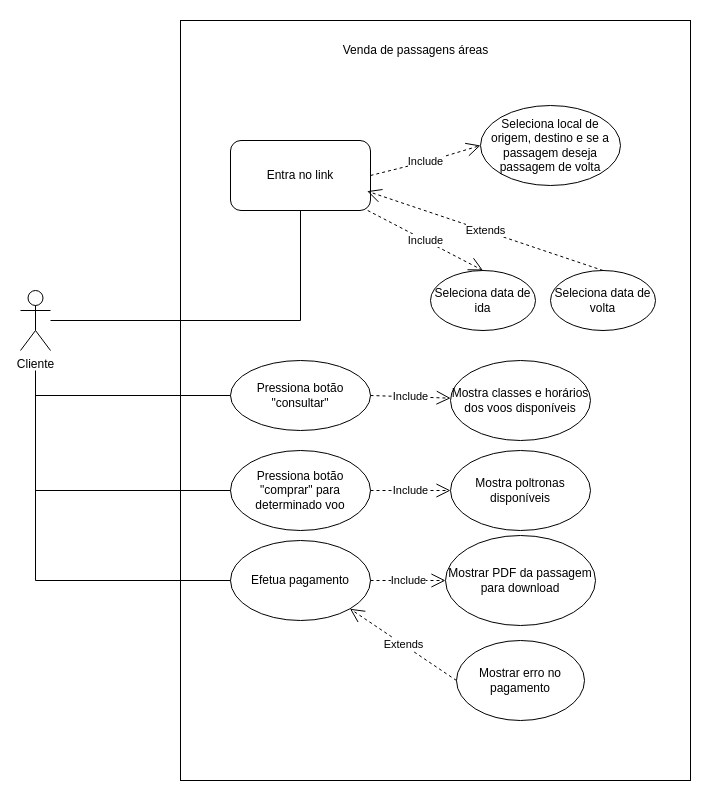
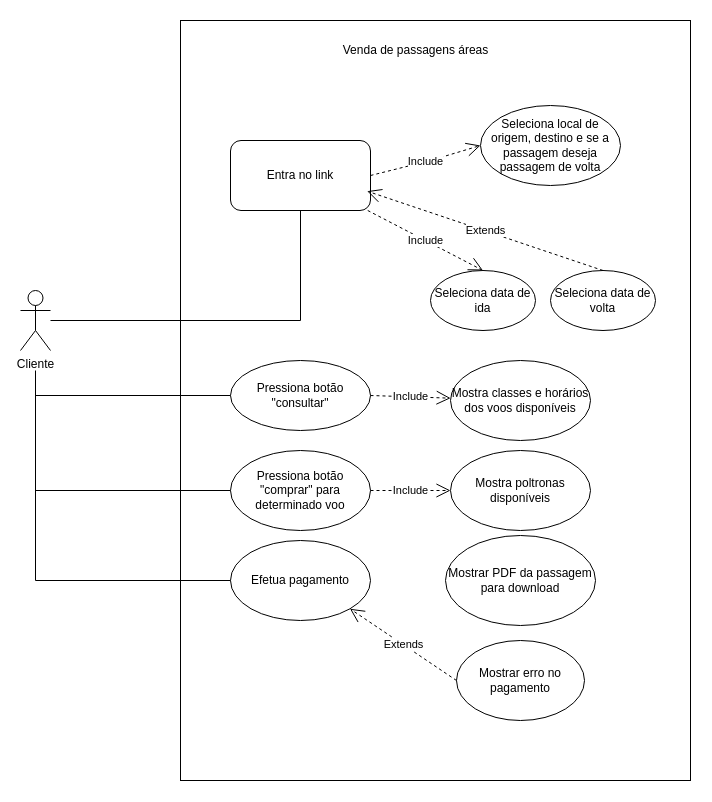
(407, 581) -> none
